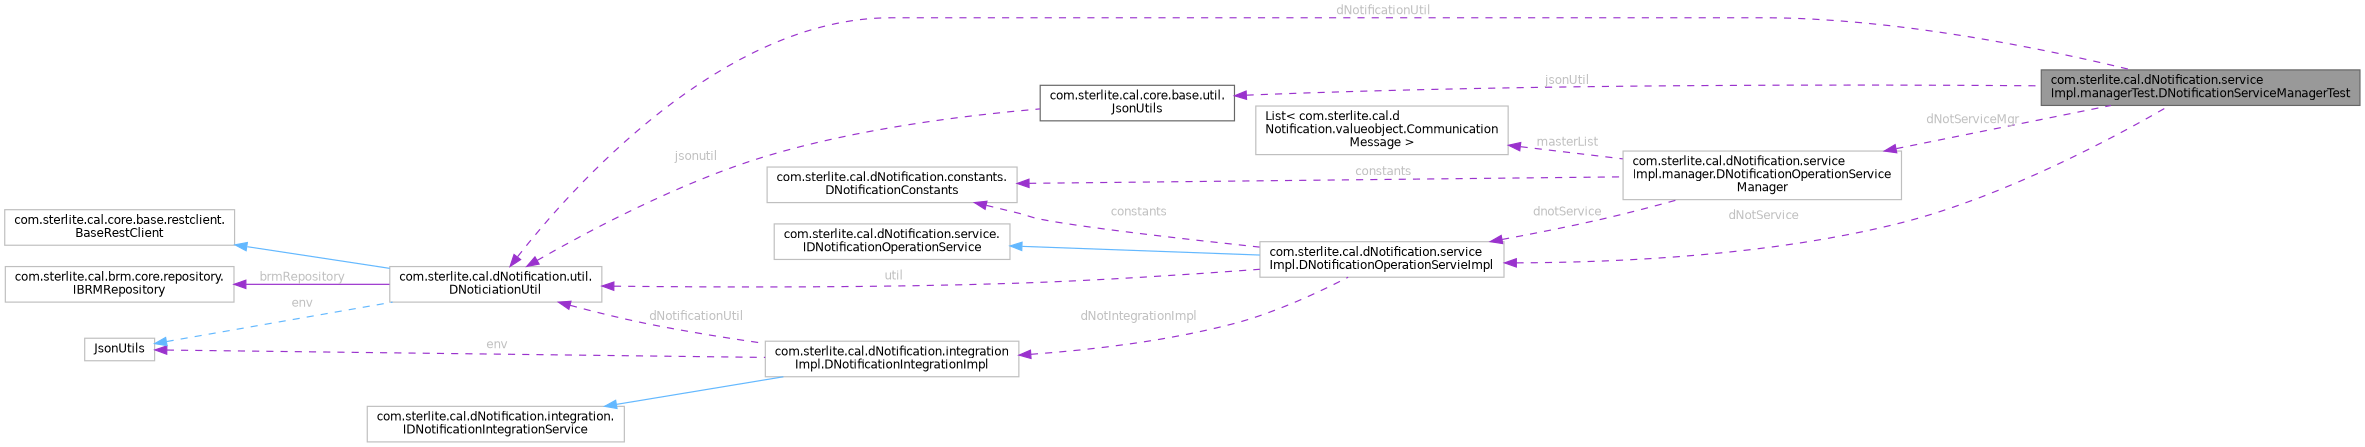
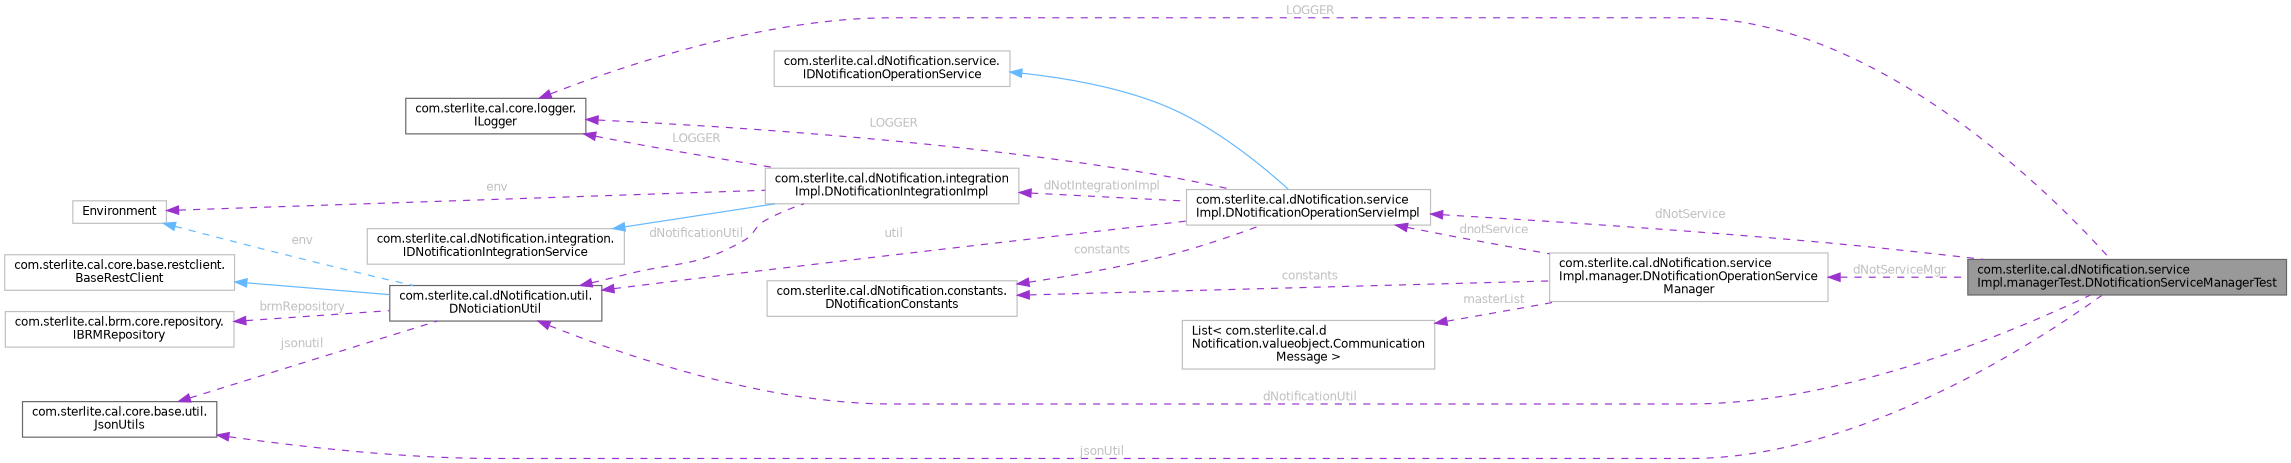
none -> (496, 116)
(779, 153) -> (314, 360)
(318, 284) -> (318, 316)
(496, 284) -> (496, 303)
(120, 349) -> (120, 212)
